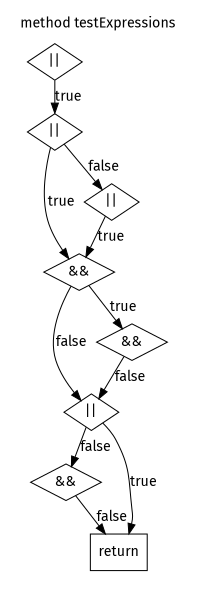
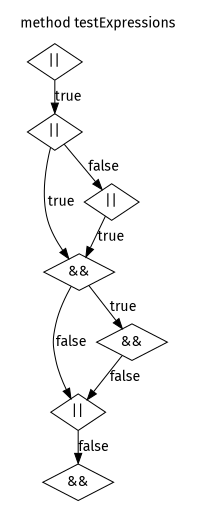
(119, 552) -> none
